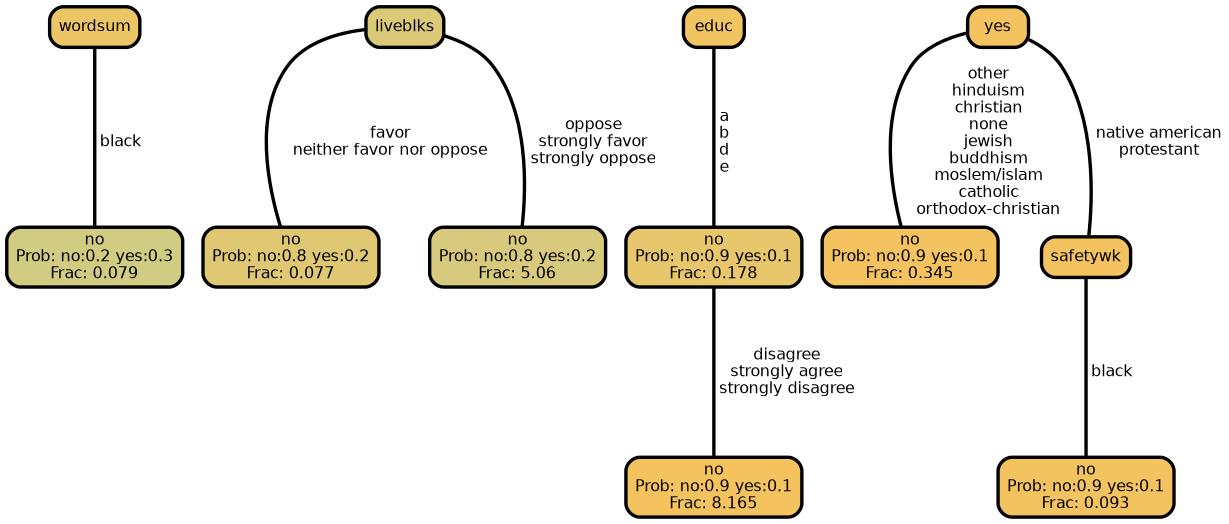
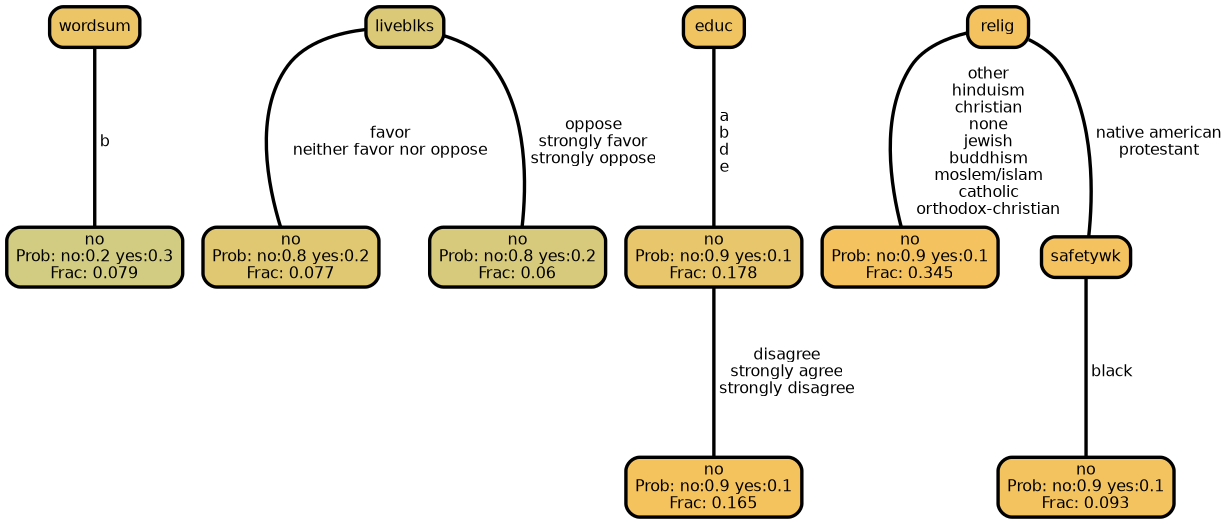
(998, 27) -> (998, 27)
(118, 142) -> (103, 142)
(518, 257) -> (518, 257)
(714, 487) -> (714, 487)
